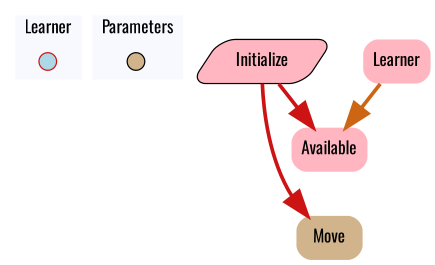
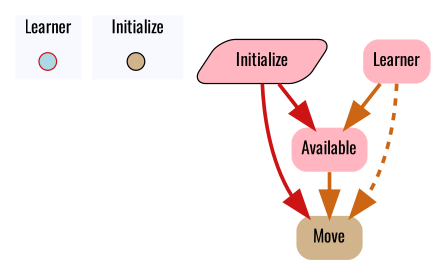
(138, 29) -> (138, 29)
none -> (389, 142)
none -> (330, 182)
